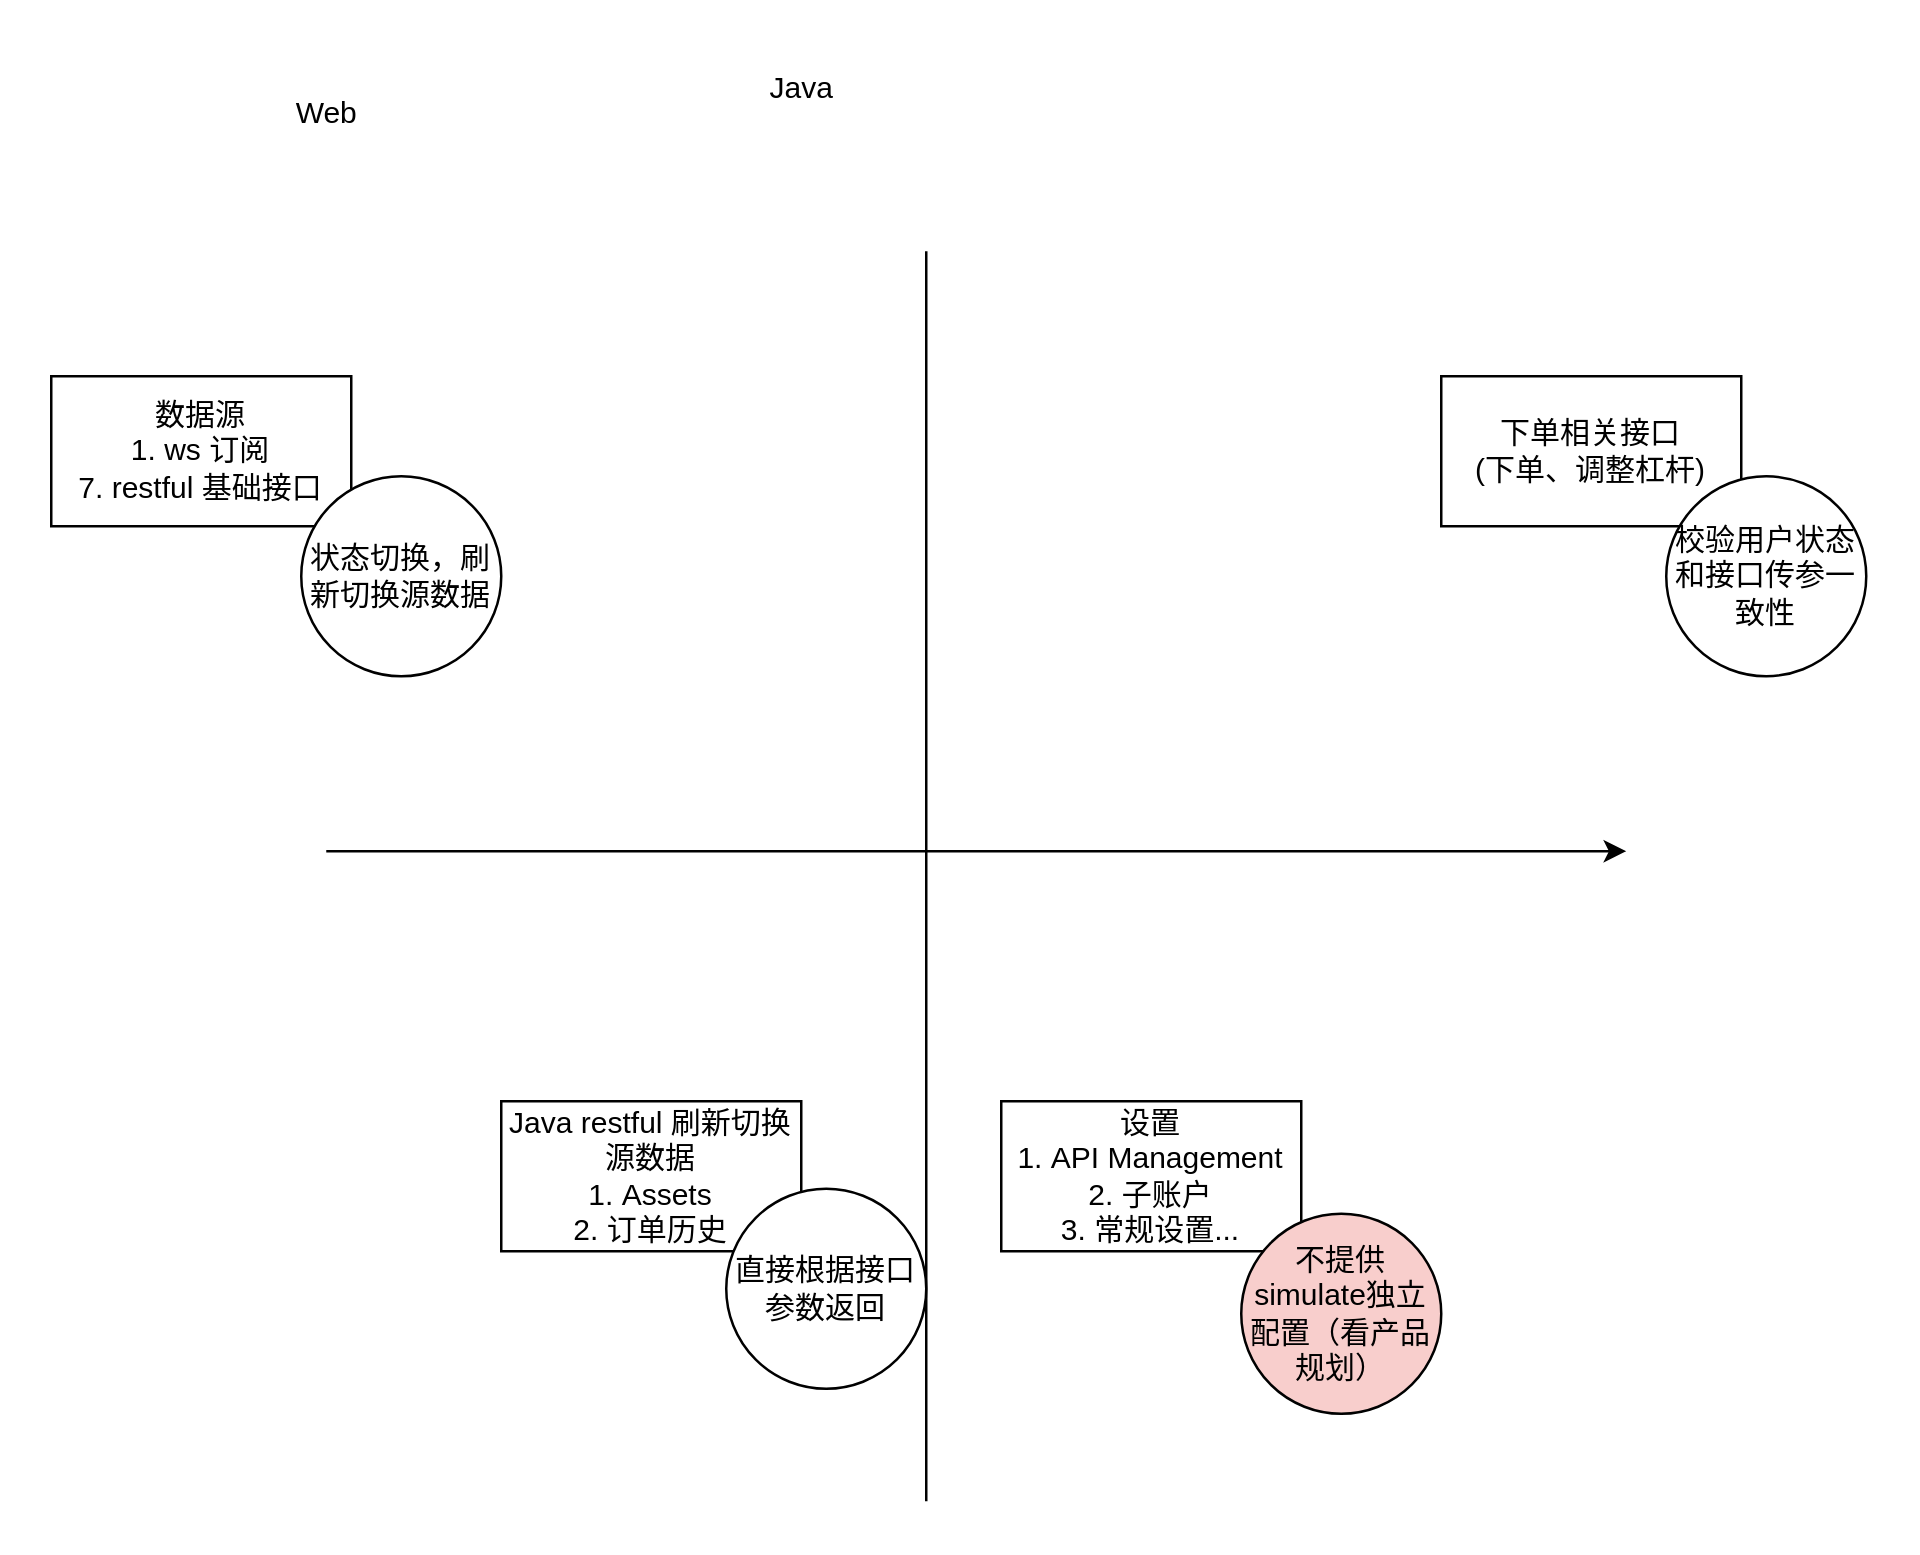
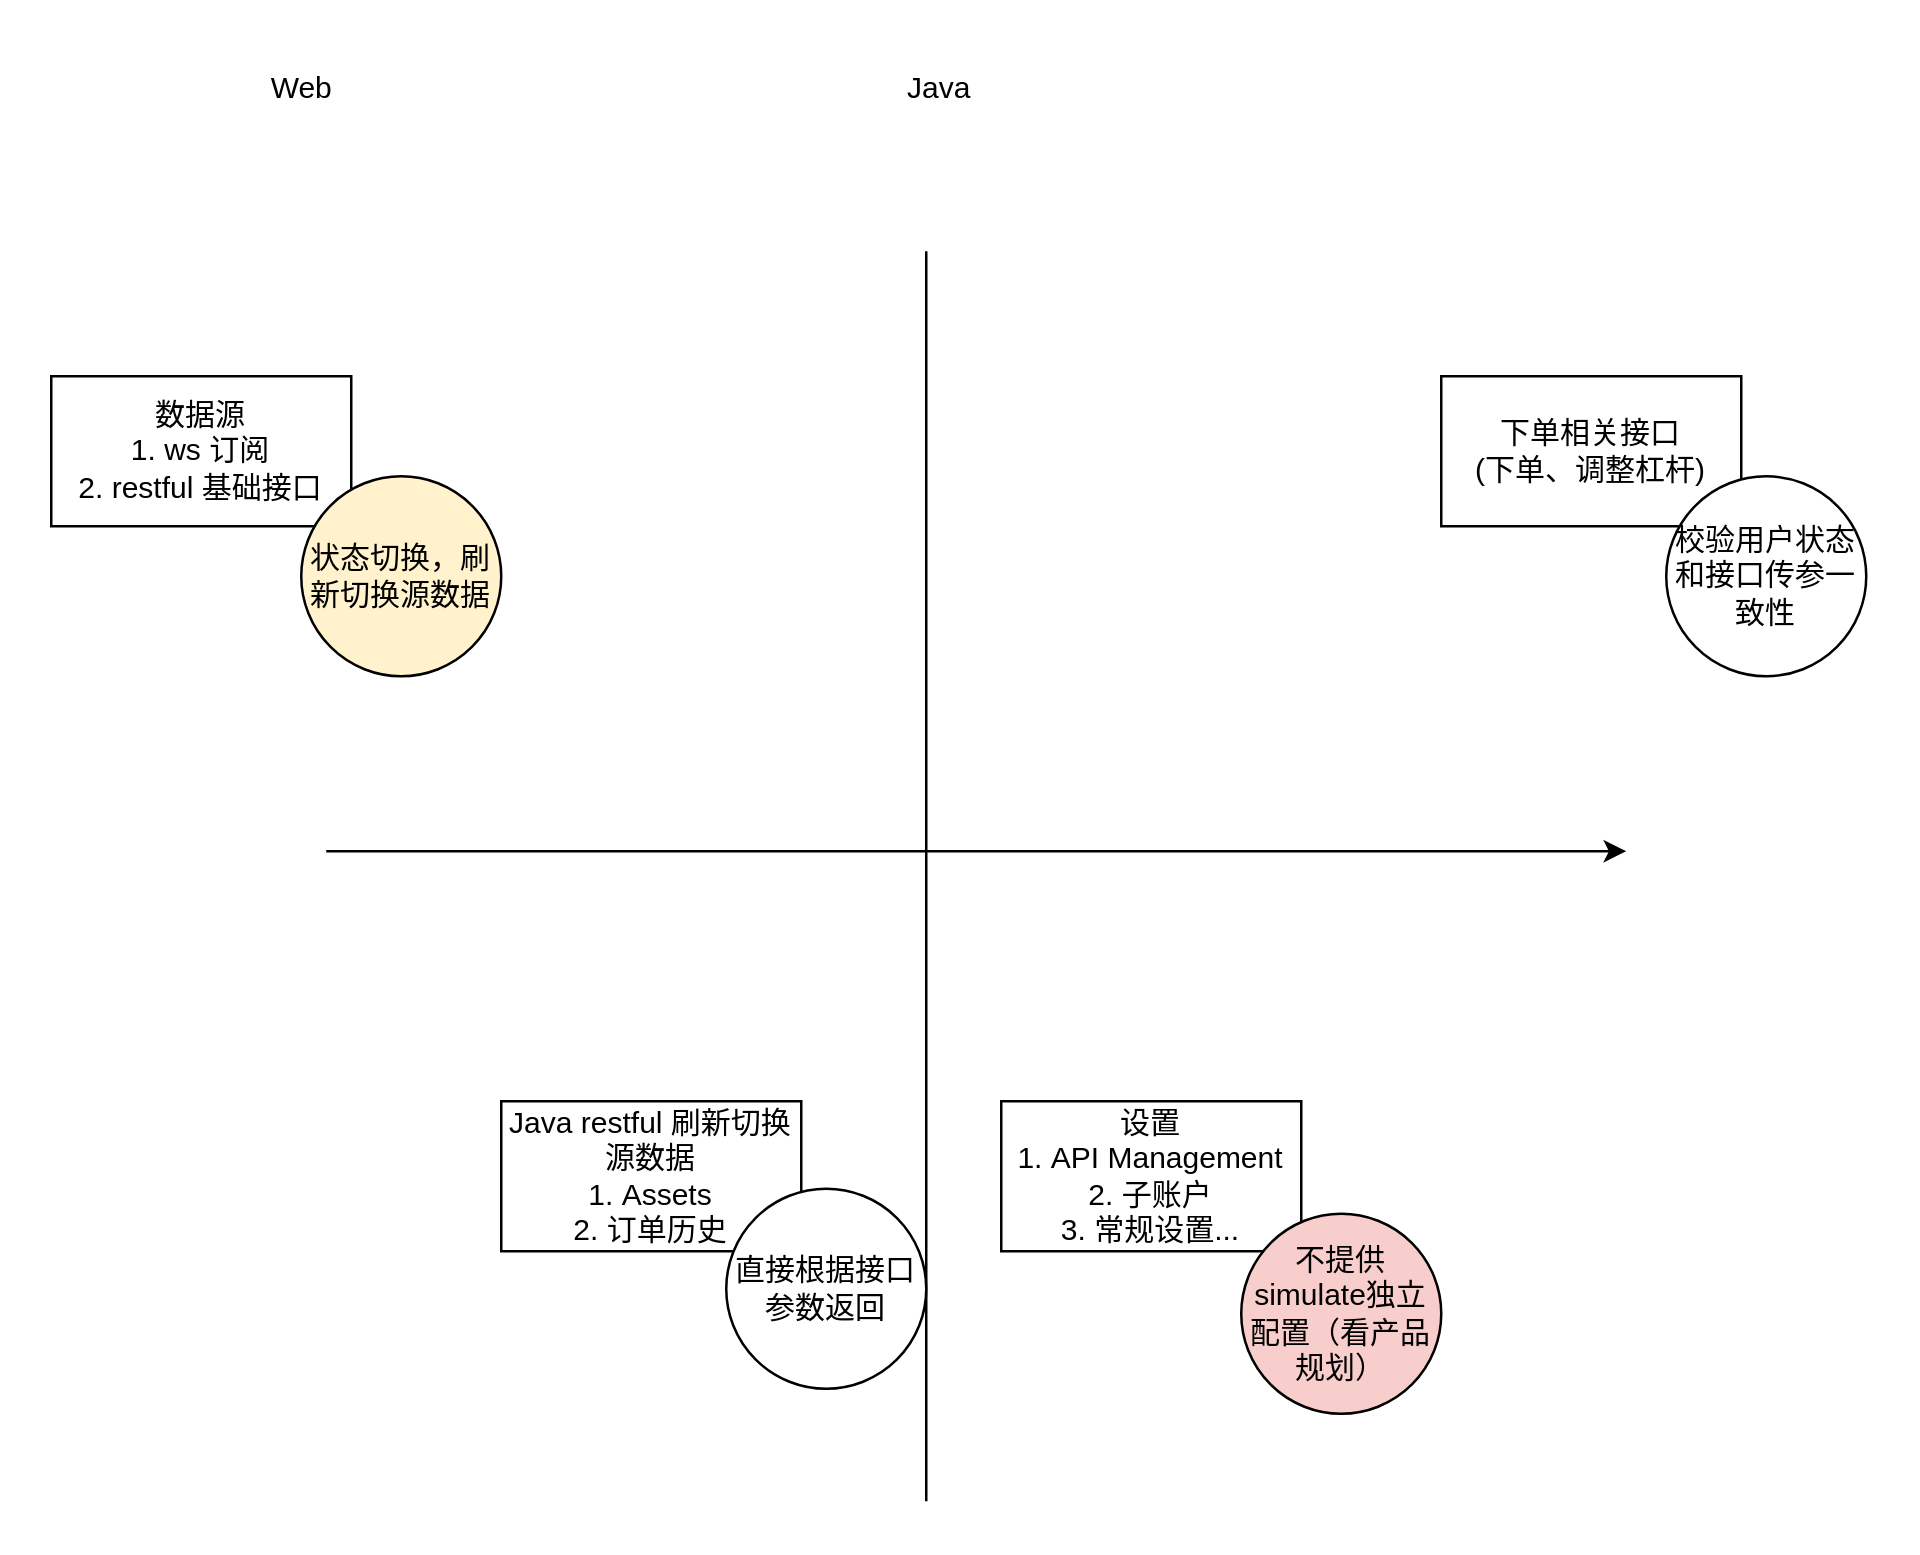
(801, 89) -> (939, 89)
(326, 114) -> (301, 89)
(201, 451) -> (201, 451)
(401, 576) -> (401, 576)
